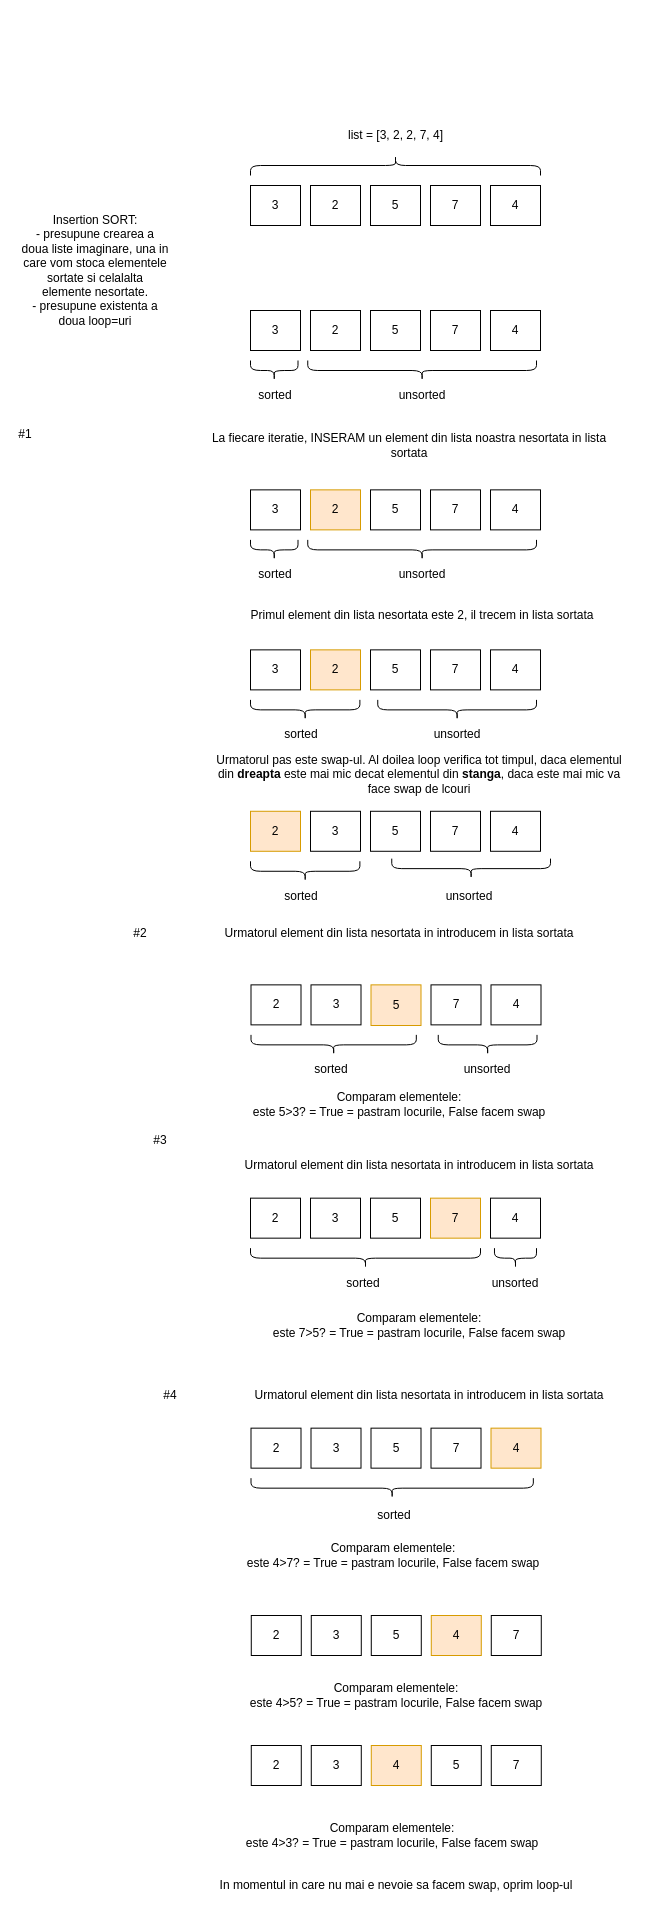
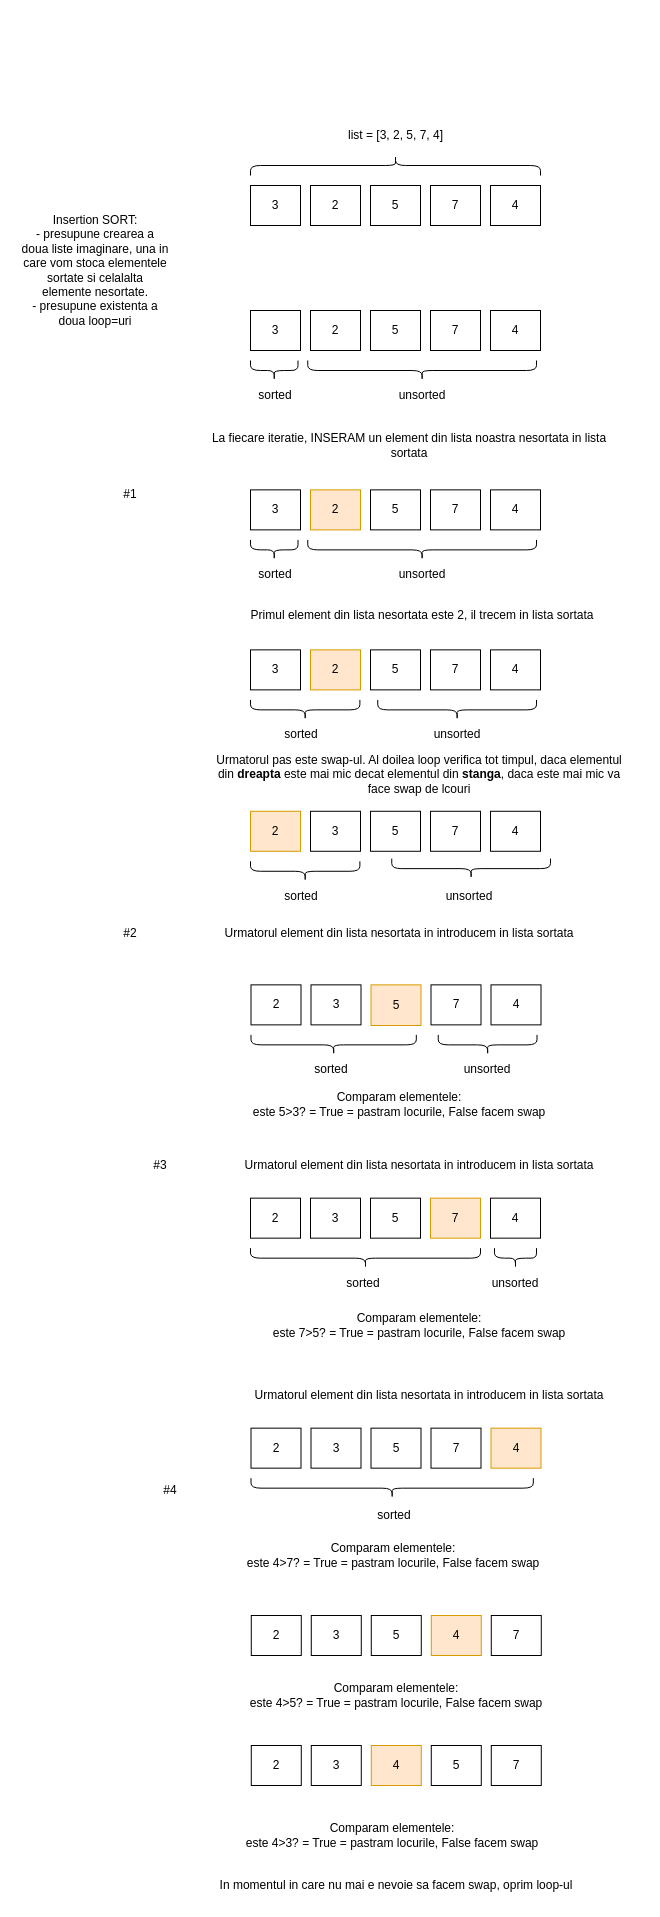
(396, 136) -> (396, 136)
(26, 435) -> (131, 495)
(141, 933) -> (131, 933)
(161, 1141) -> (161, 1166)
(171, 1396) -> (171, 1491)
